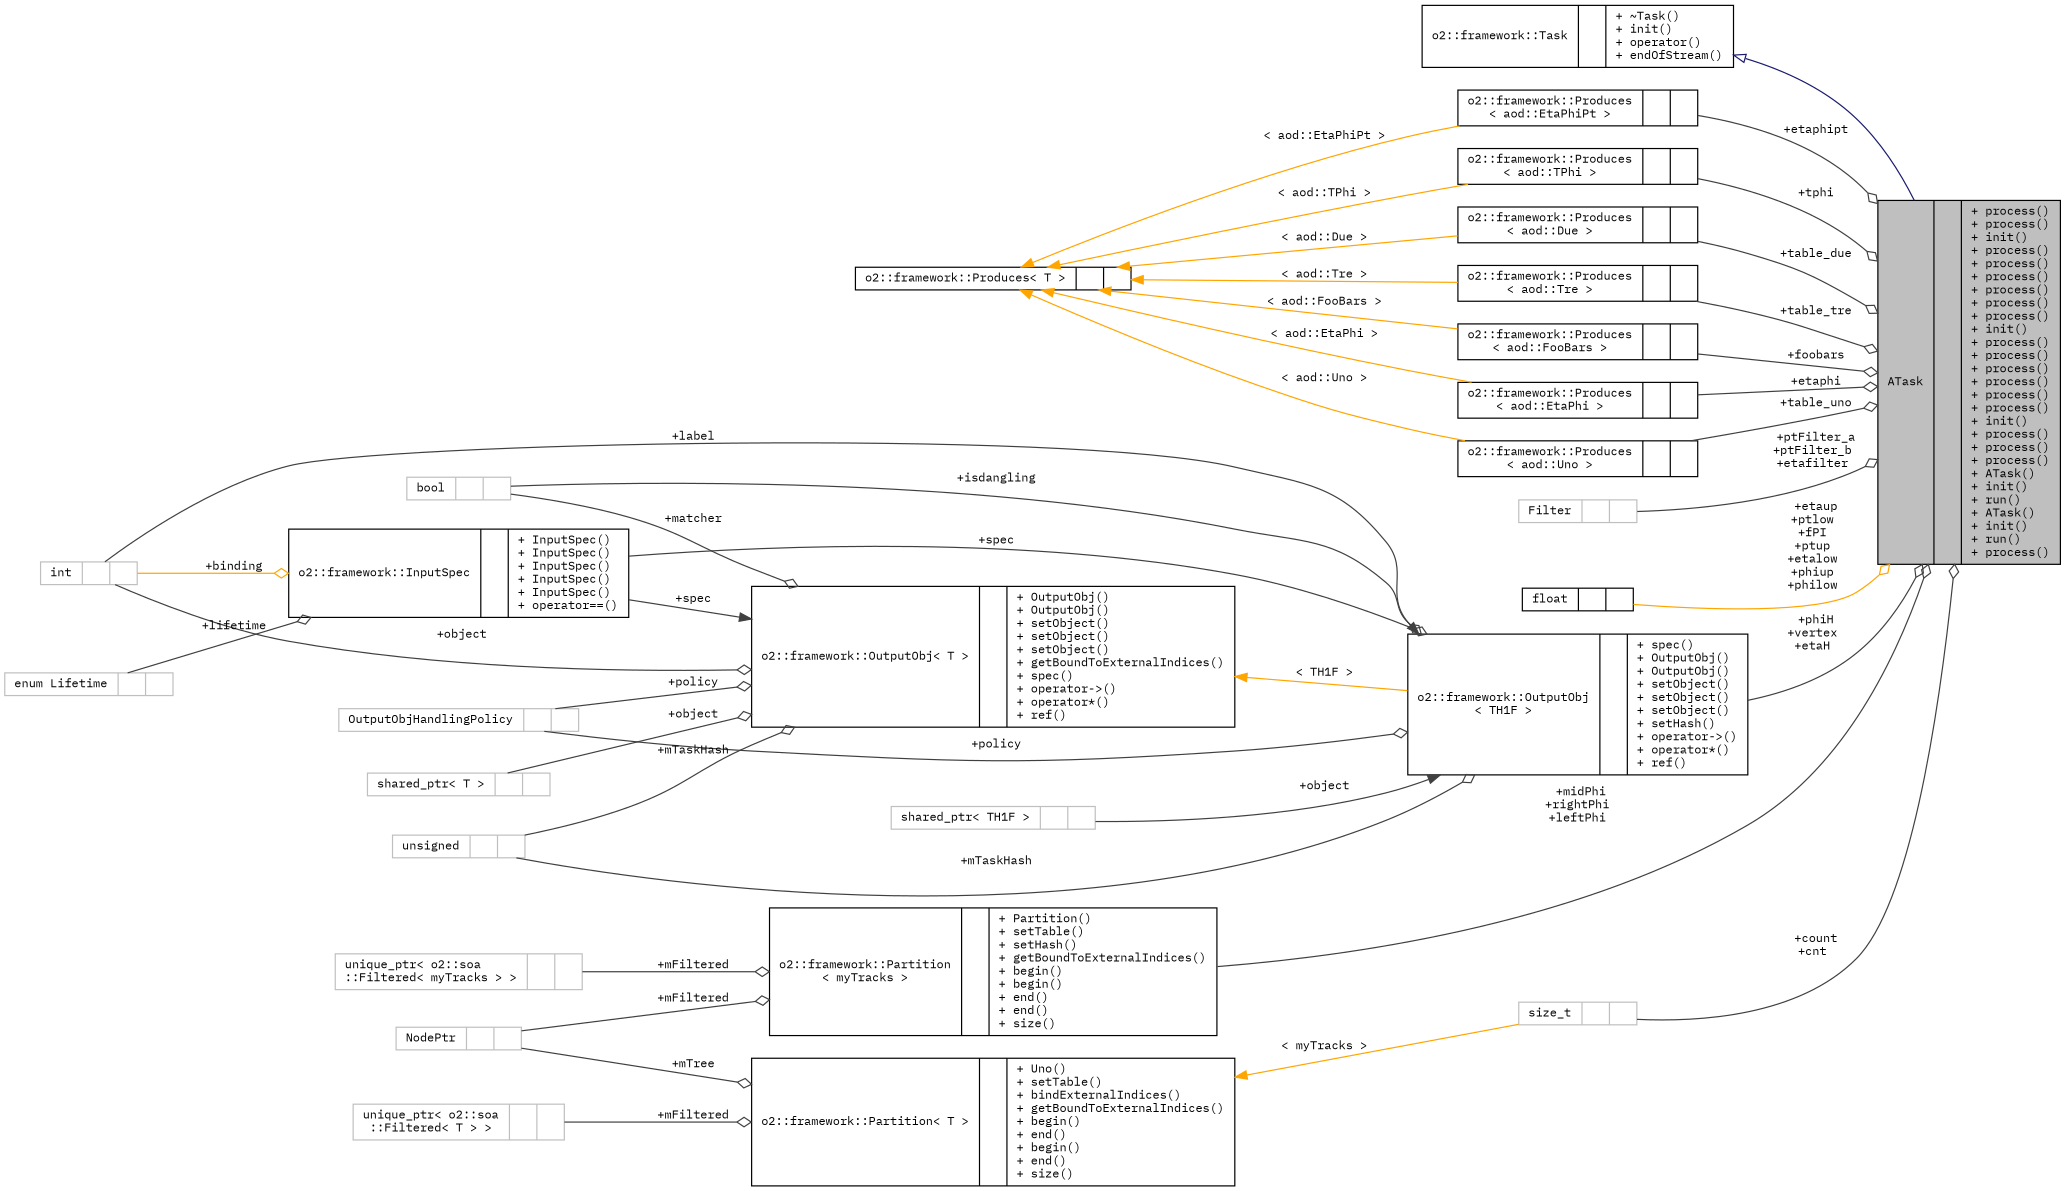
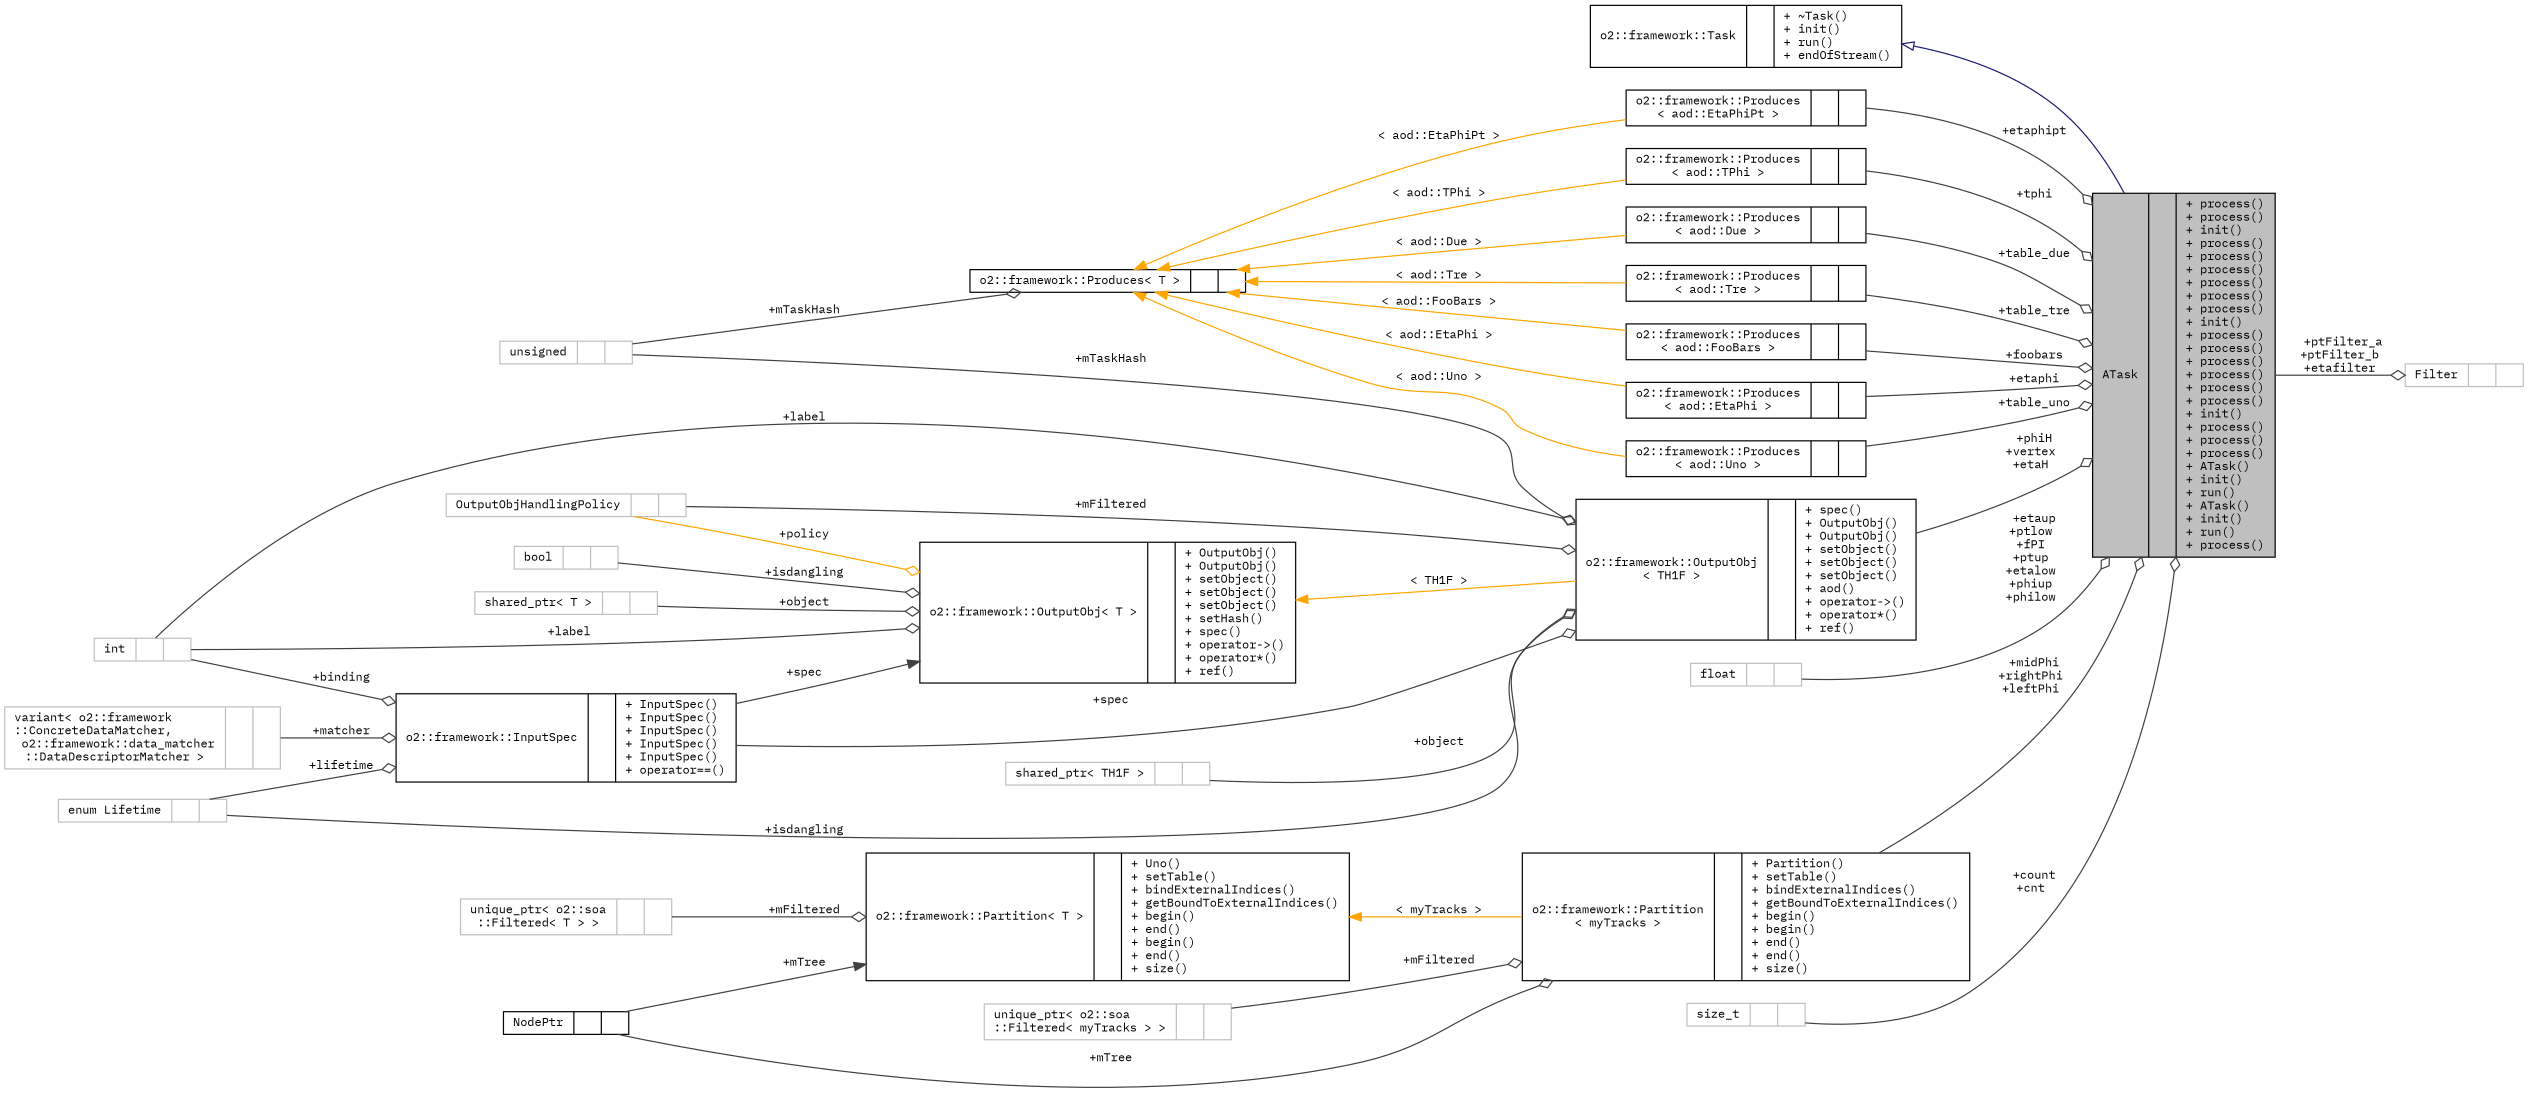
(1659, 42) -> (1809, 42)
(789, 443) -> (836, 424)
(980, 496) -> (965, 838)
(1754, 500) -> (2333, 375)
(690, 519) -> (801, 573)
(206, 573) -> (286, 679)
(1578, 600) -> (1746, 675)
(1760, 609) -> (1967, 661)
(459, 635) -> (566, 632)
(1121, 663) -> (1225, 619)
(646, 698) -> (770, 542)
(1677, 724) -> (1831, 589)
none -> (143, 738)
(993, 744) -> (1108, 505)
(657, 795) -> (819, 319)
(1264, 814) -> (1436, 772)
(1039, 945) -> (1834, 890)
(690, 999) -> (1108, 1058)
(459, 1039) -> (566, 1023)
(1383, 1050) -> (1442, 917)
(629, 1065) -> (740, 989)
